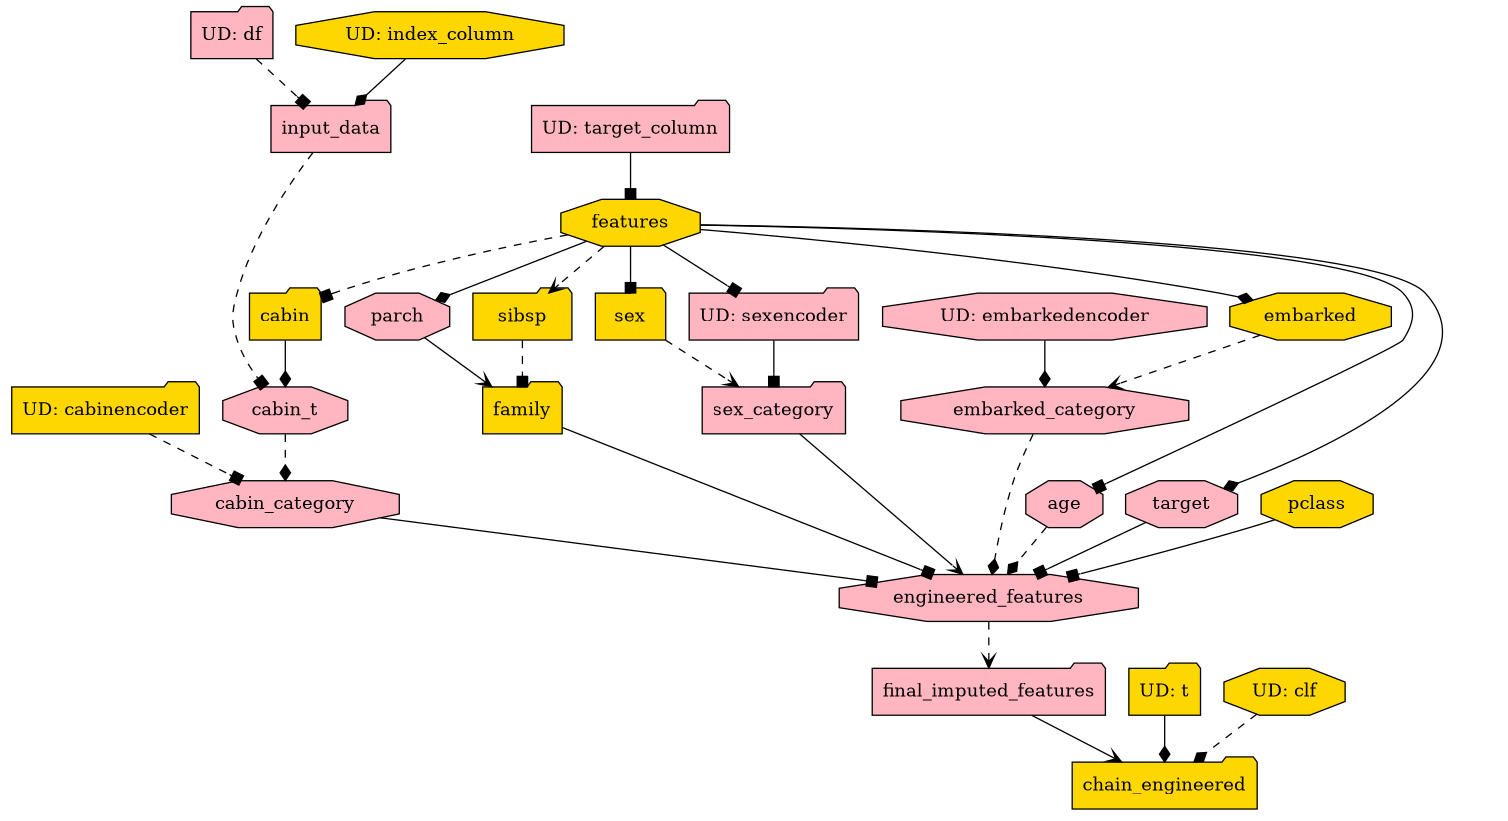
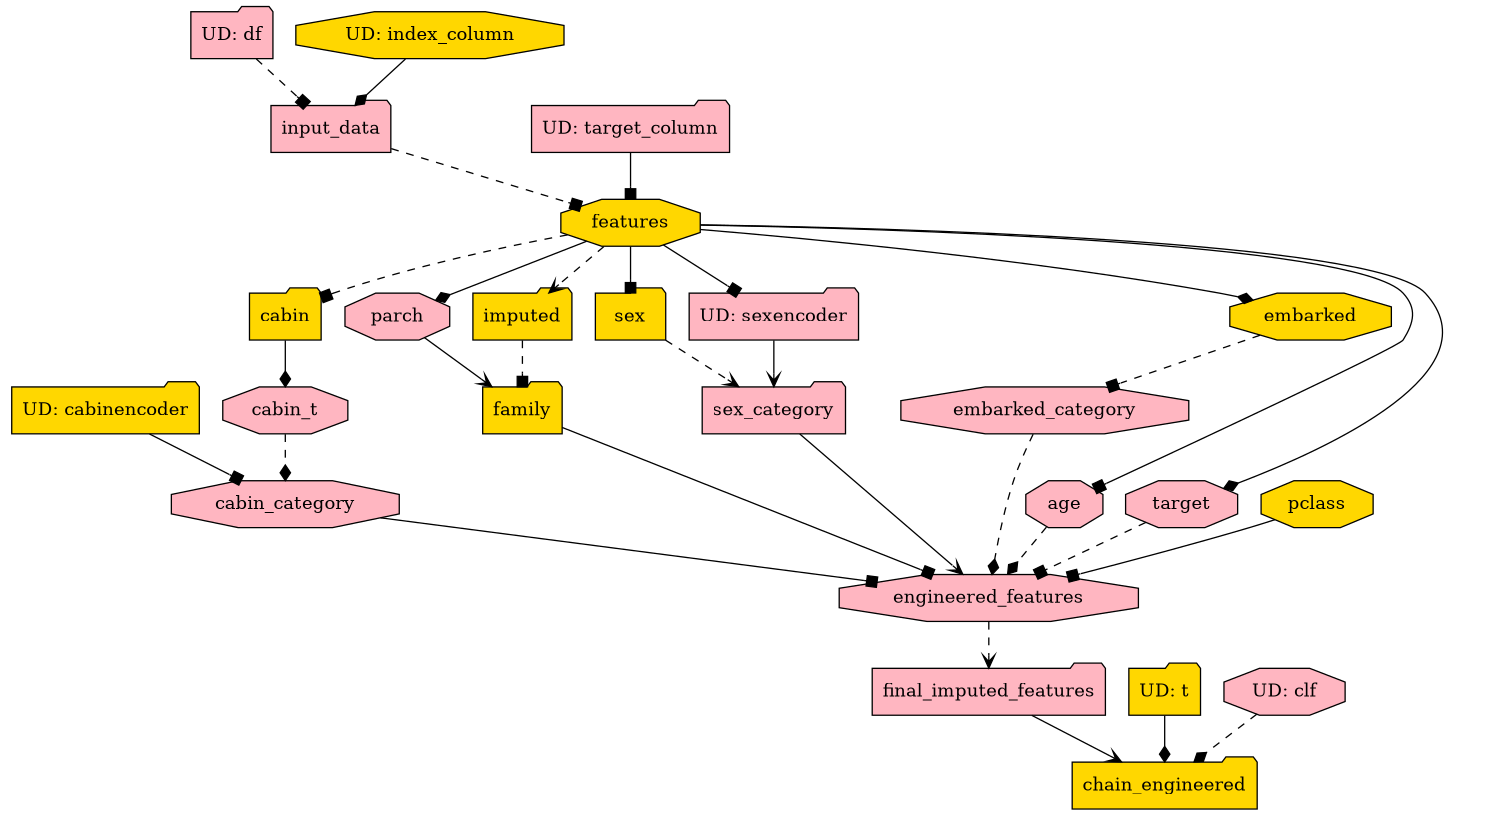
(249, 260) -> (480, 176)
(522, 317) -> (522, 317)
(1045, 317) -> none
(774, 357) -> (774, 357)
(1190, 359) -> (1190, 359)
(189, 454) -> (189, 454)
(1097, 546) -> (1097, 546)
(1285, 692) -> (1285, 692)
